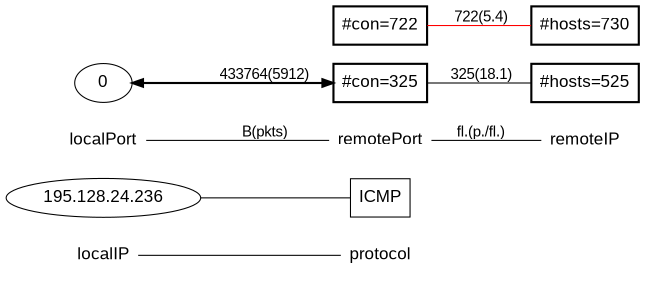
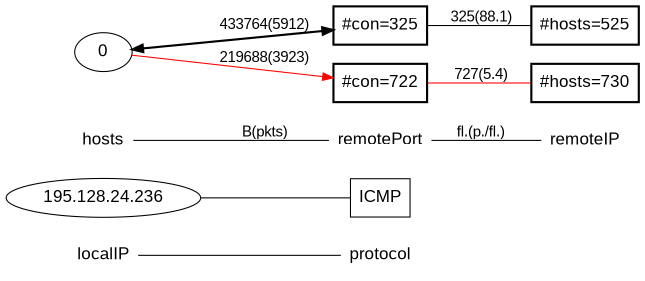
(481, 18) -> (481, 75)
none -> (227, 66)
(481, 75) -> (481, 18)
(103, 140) -> (103, 140)
